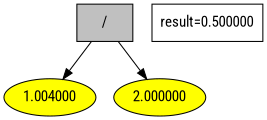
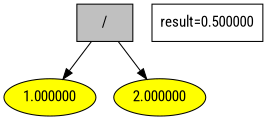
(50, 97) -> (50, 97)
